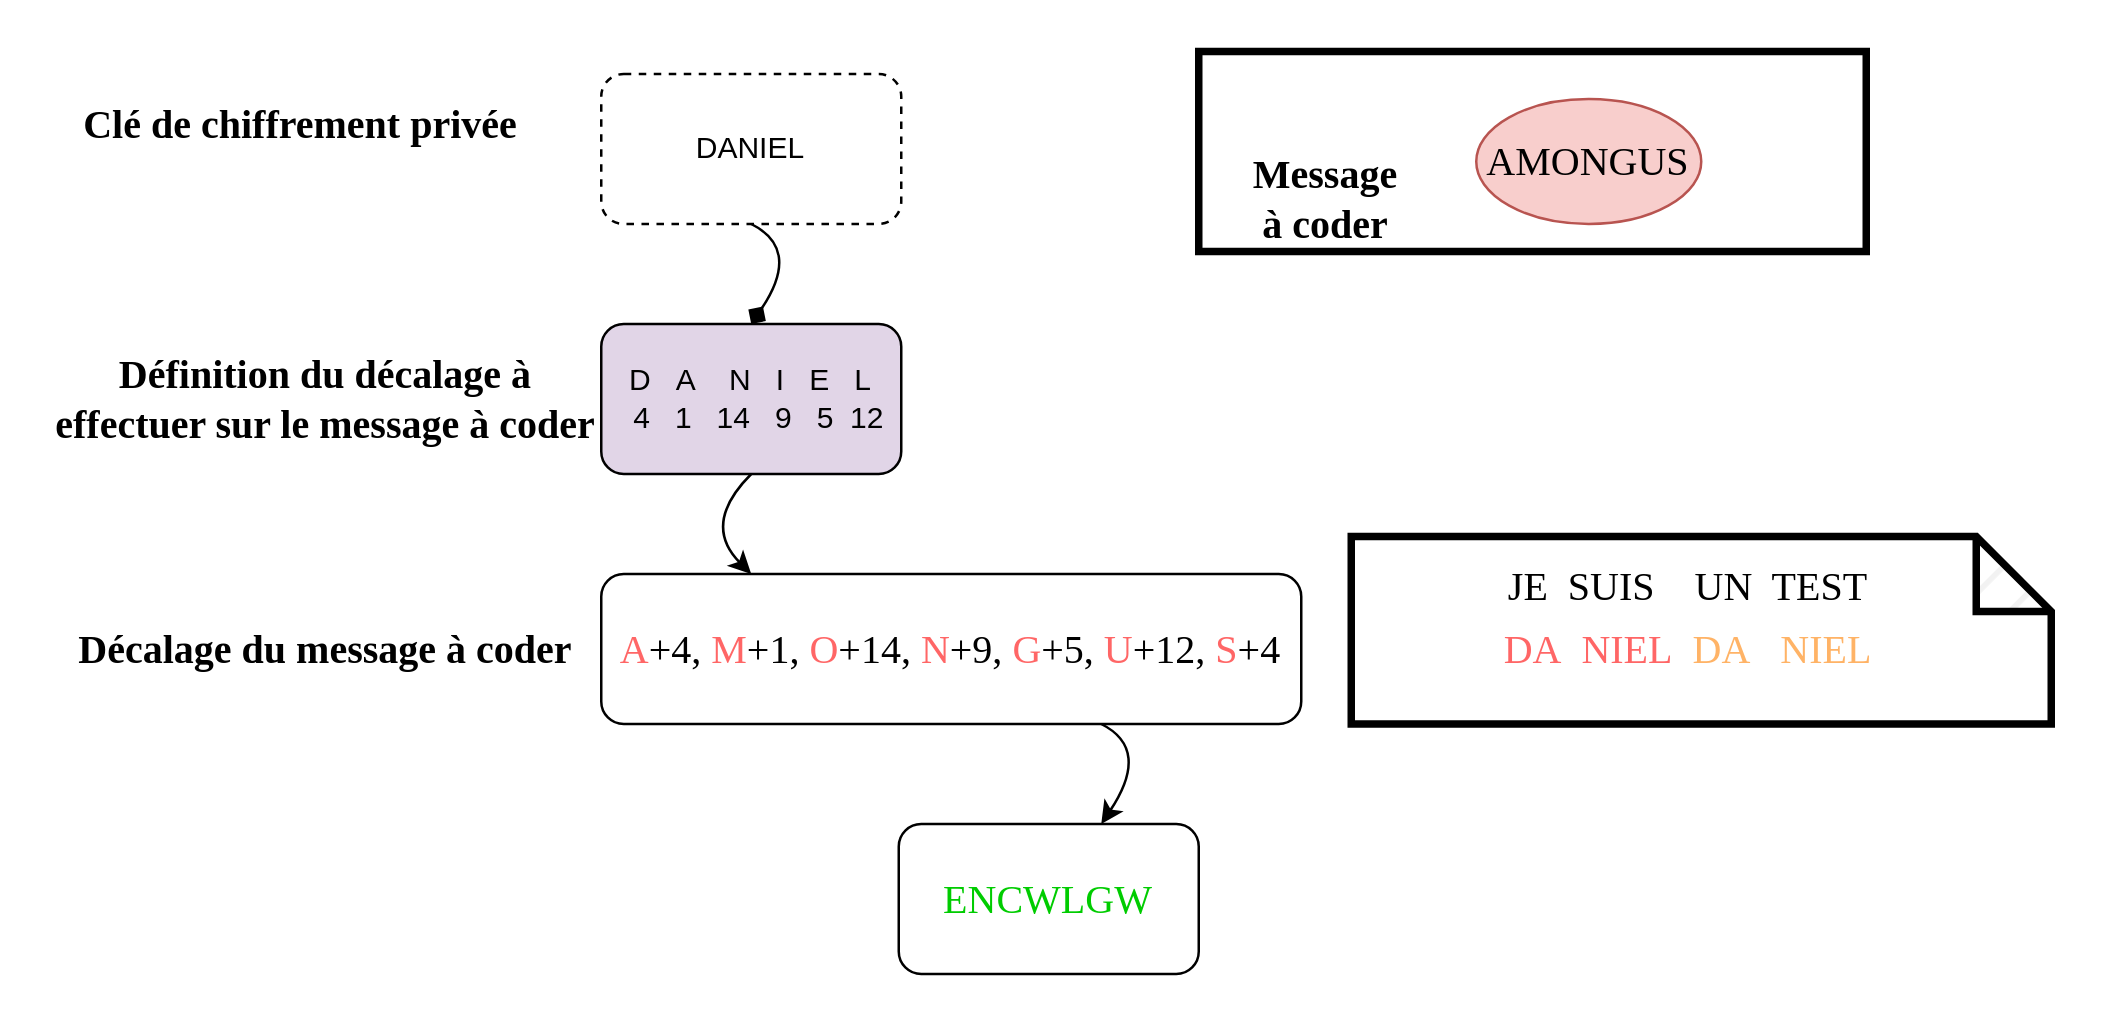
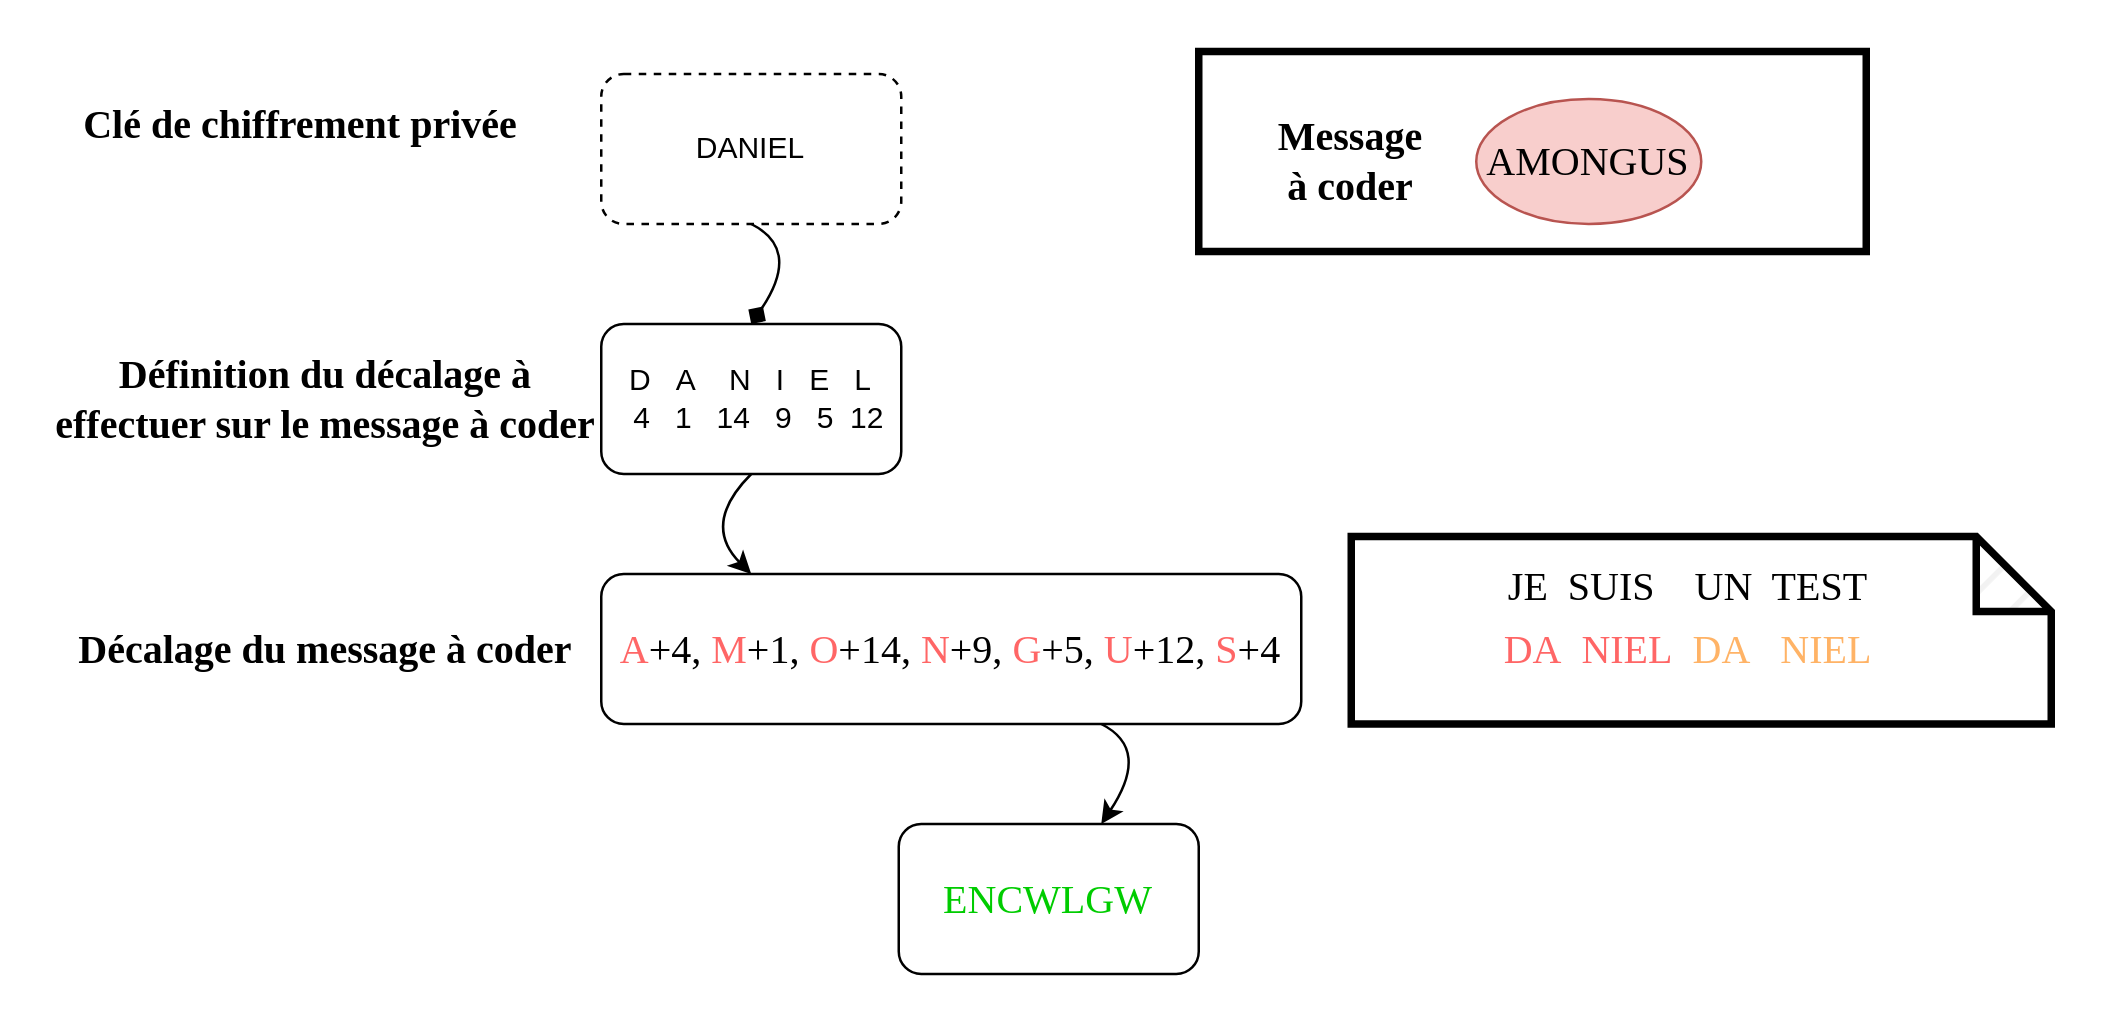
(1326, 199) -> (1351, 161)
(751, 399) -> (751, 399)
